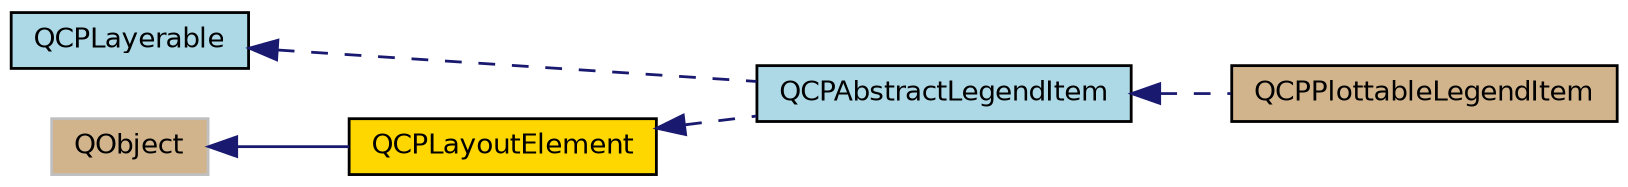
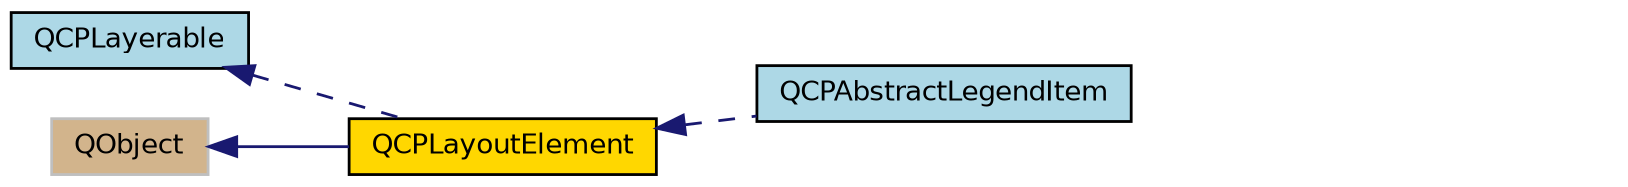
(517, 66) -> (330, 97)
(1424, 94) -> none
